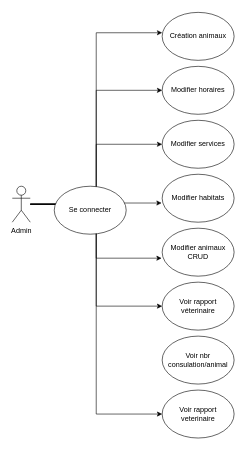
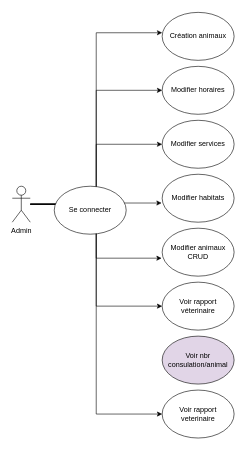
(198, 360) -> (198, 360)
